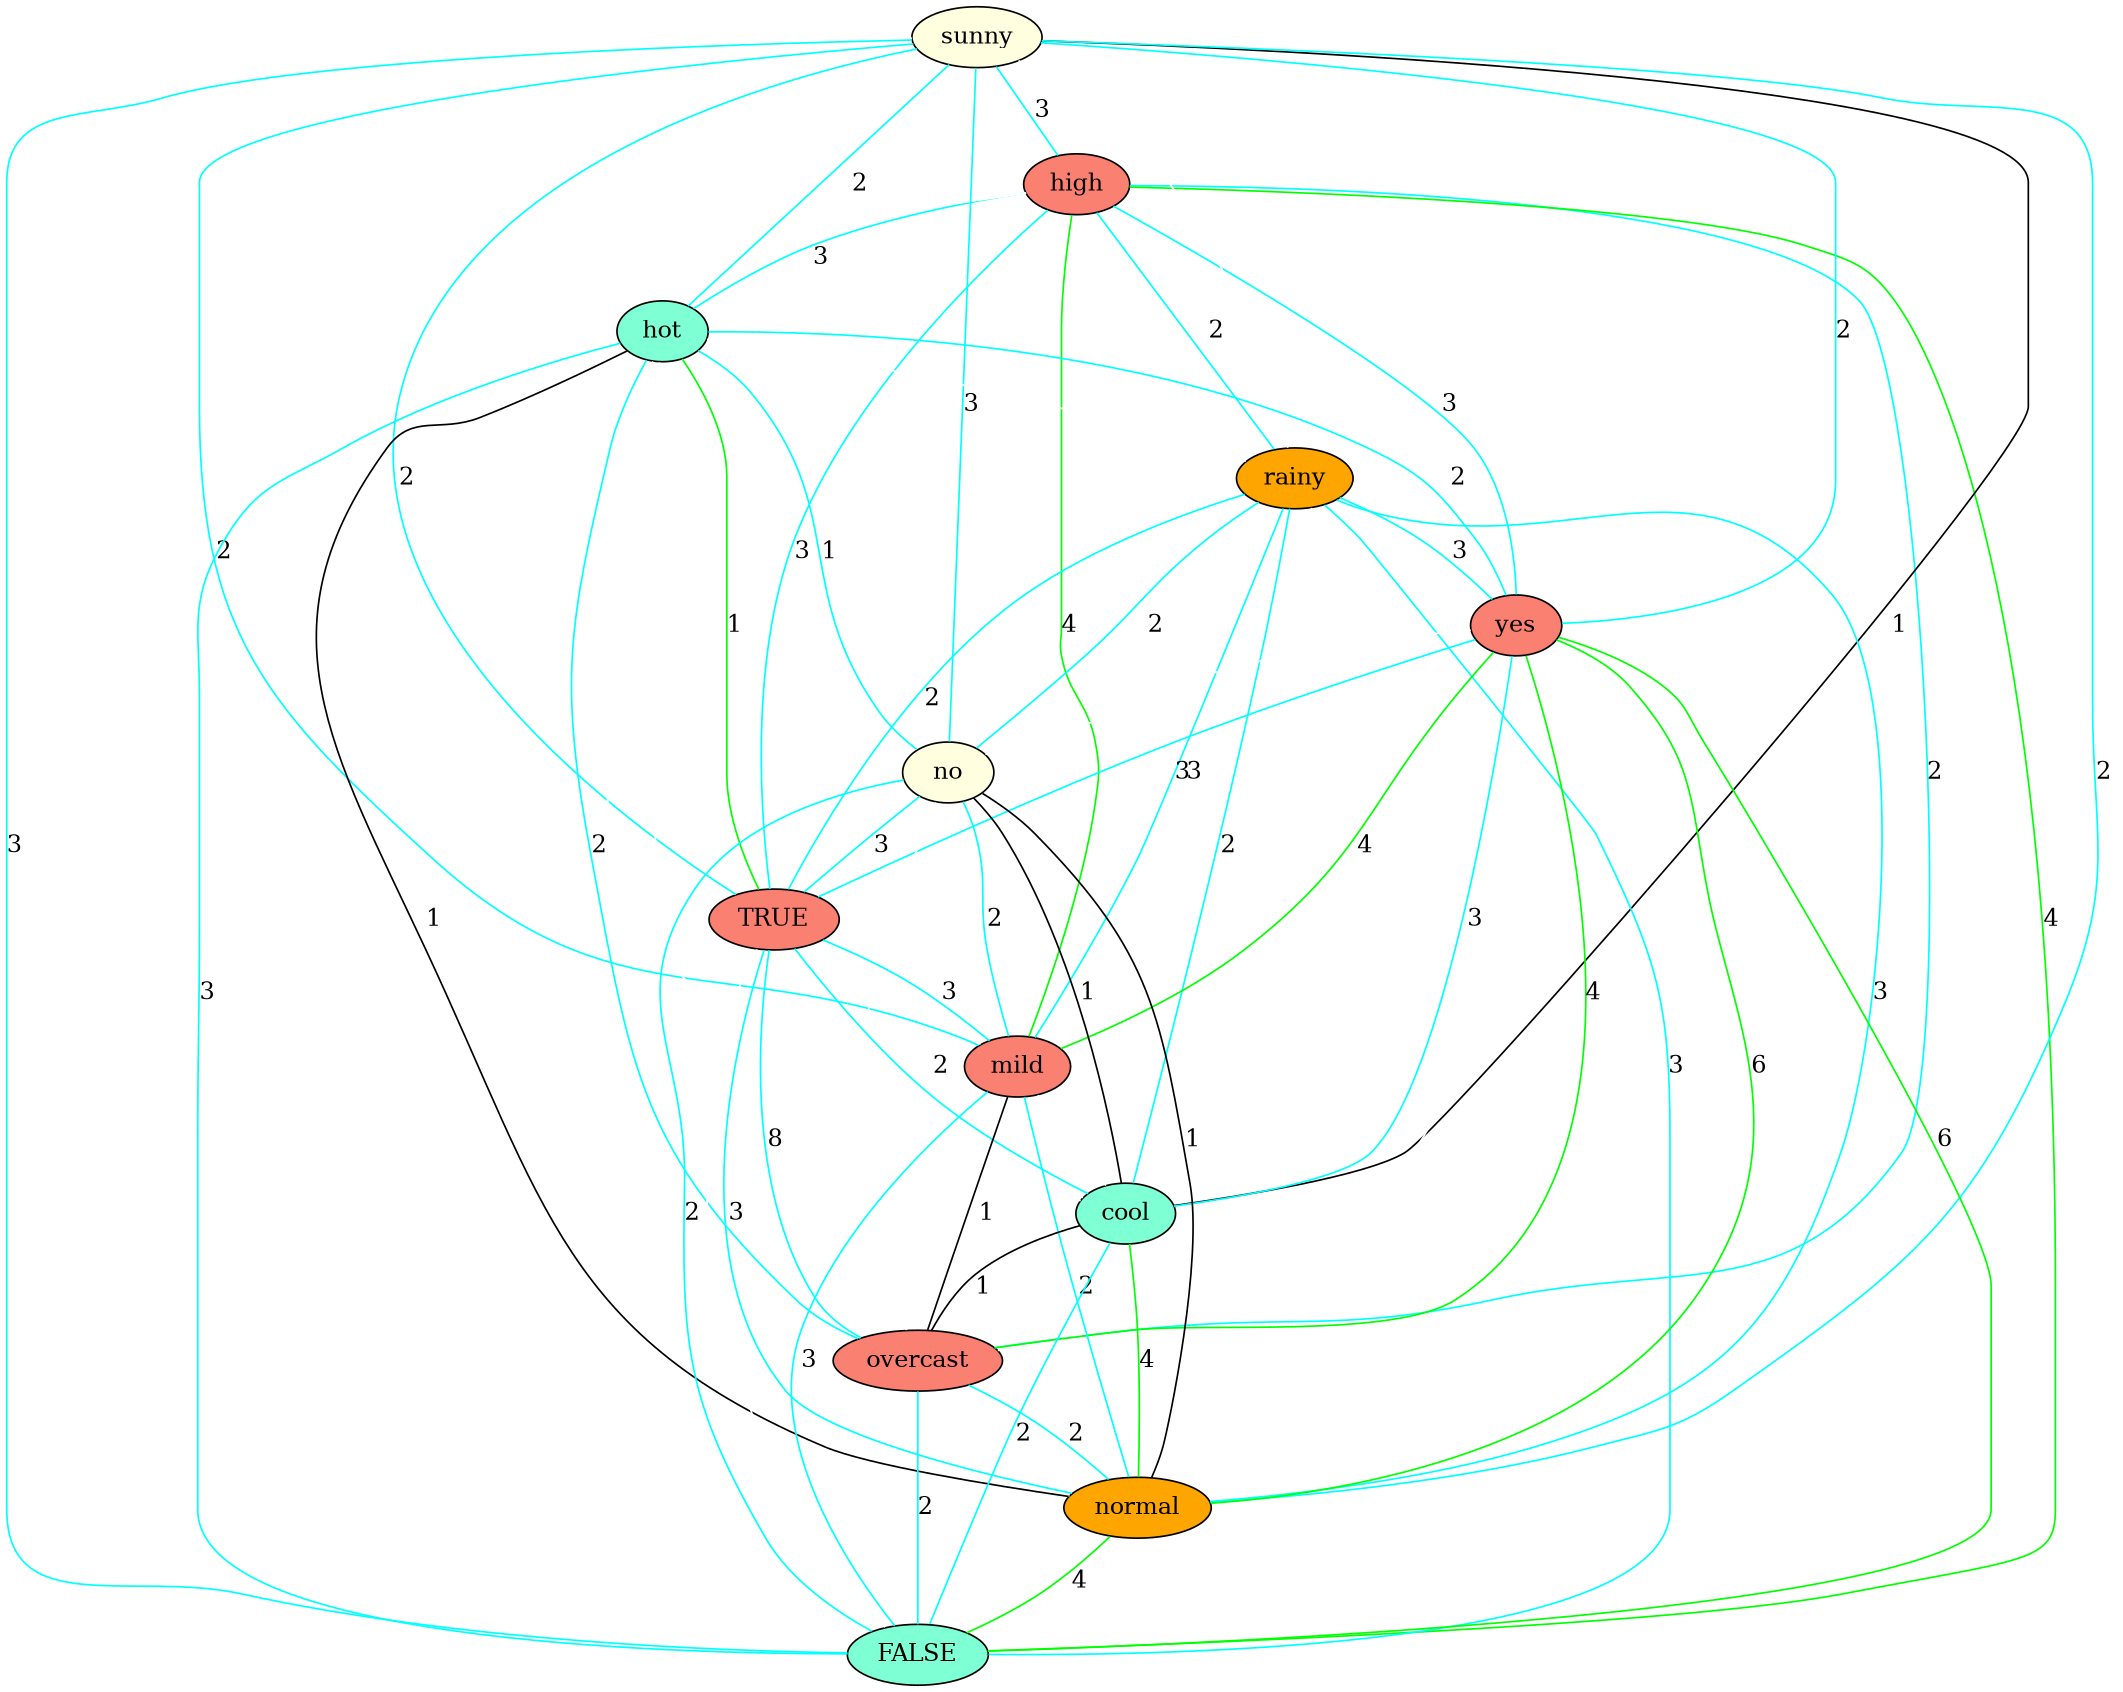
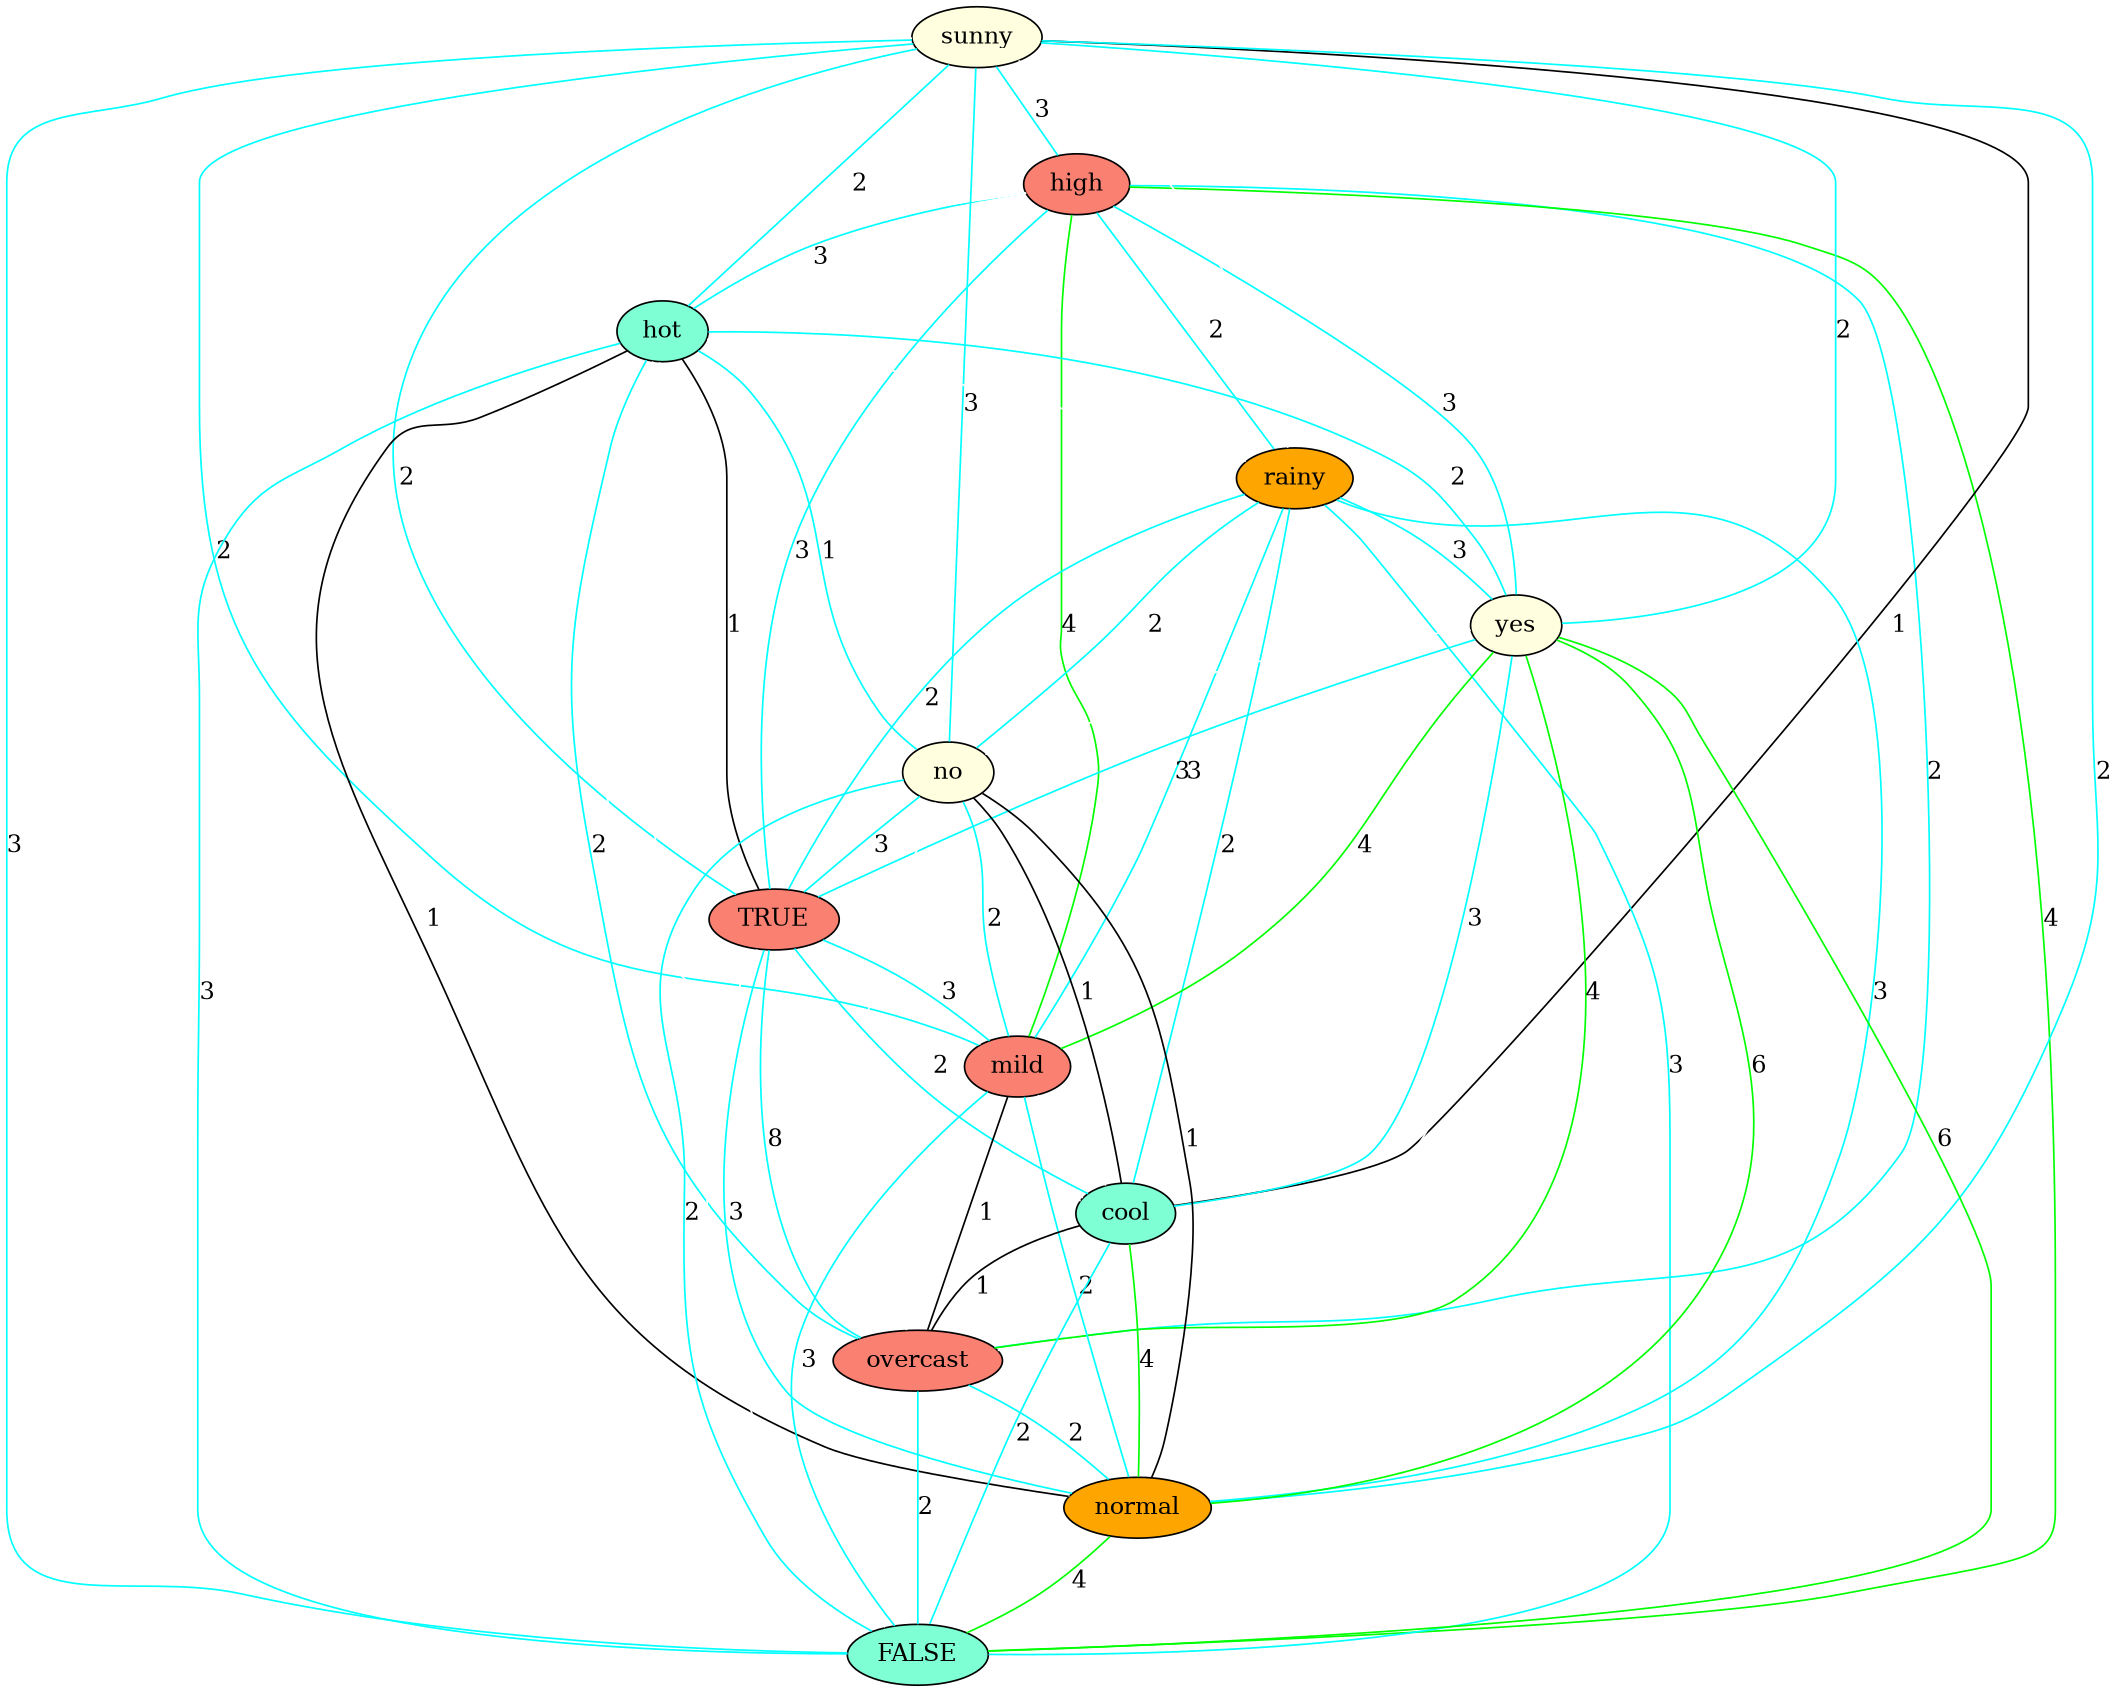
(727, 622) -> (727, 622)
(1516, 625) -> (1516, 625)
